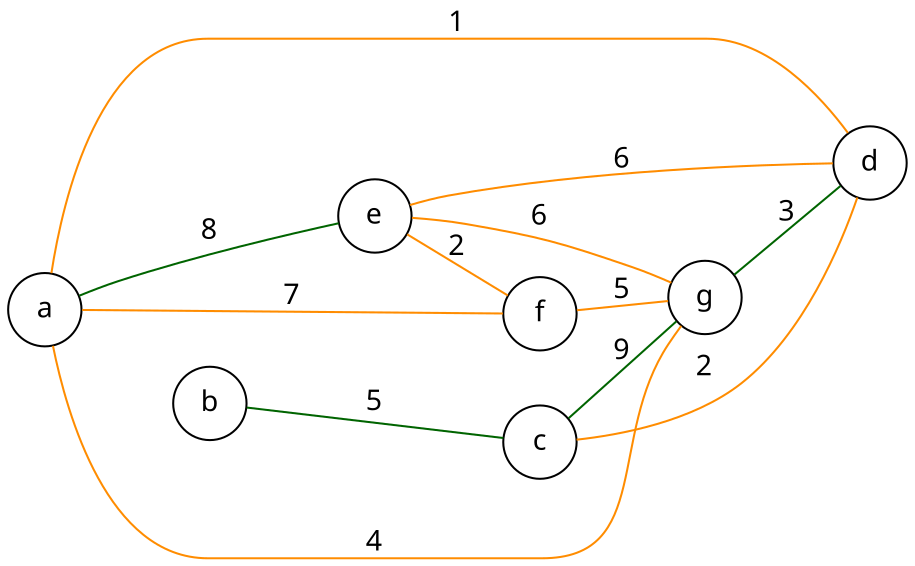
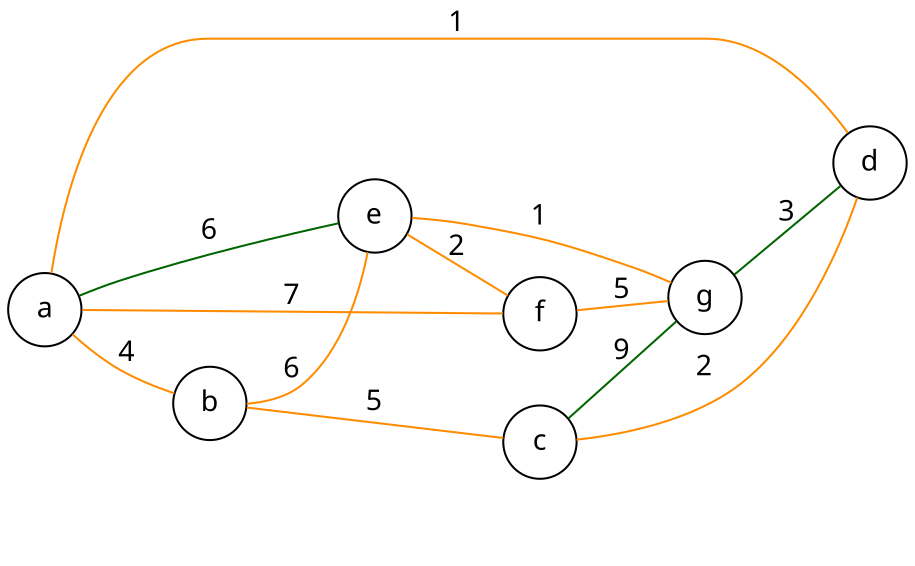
(620, 174) -> (331, 350)
(540, 217) -> (540, 217)
(210, 231) -> (210, 231)
(375, 423) -> (375, 423)
(380, 558) -> (120, 370)
